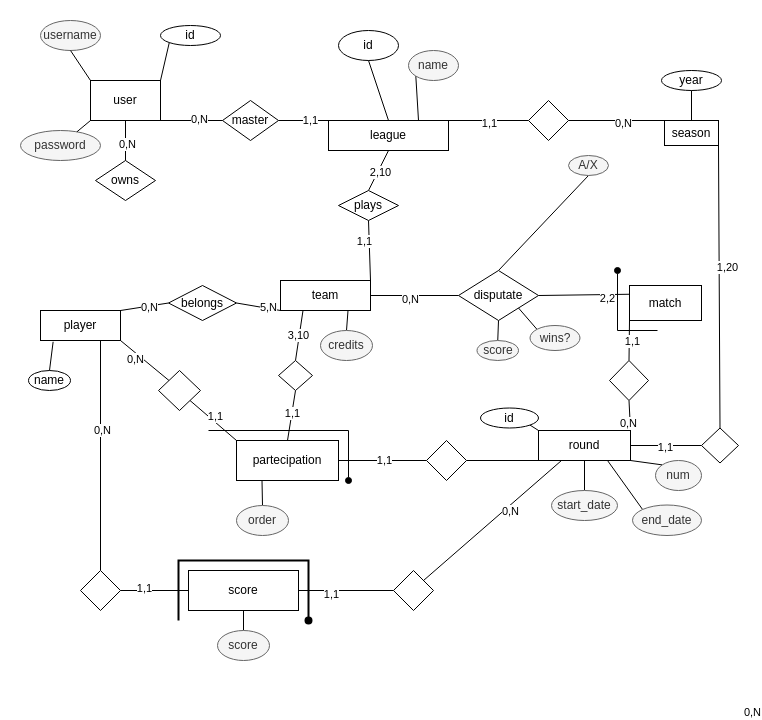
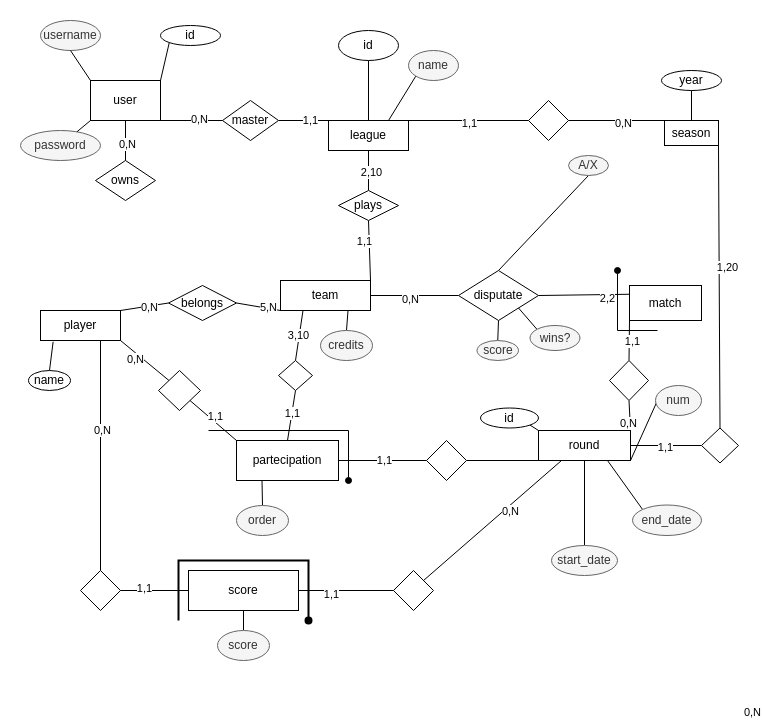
(389, 136) -> (369, 136)
(679, 476) -> (679, 401)
(585, 506) -> (585, 561)
